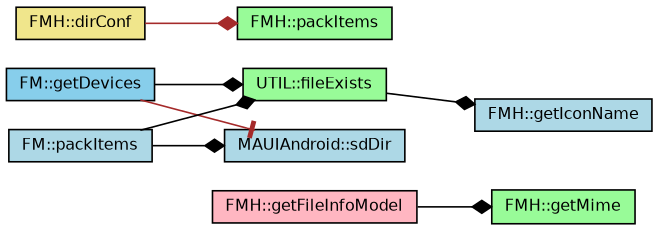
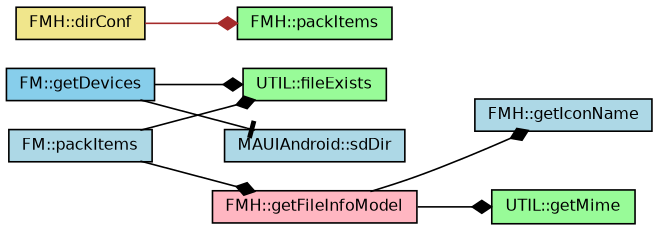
(421, 98) -> (441, 167)
(178, 110) -> (178, 110)
(179, 146) -> (188, 174)
(563, 207) -> (563, 207)
